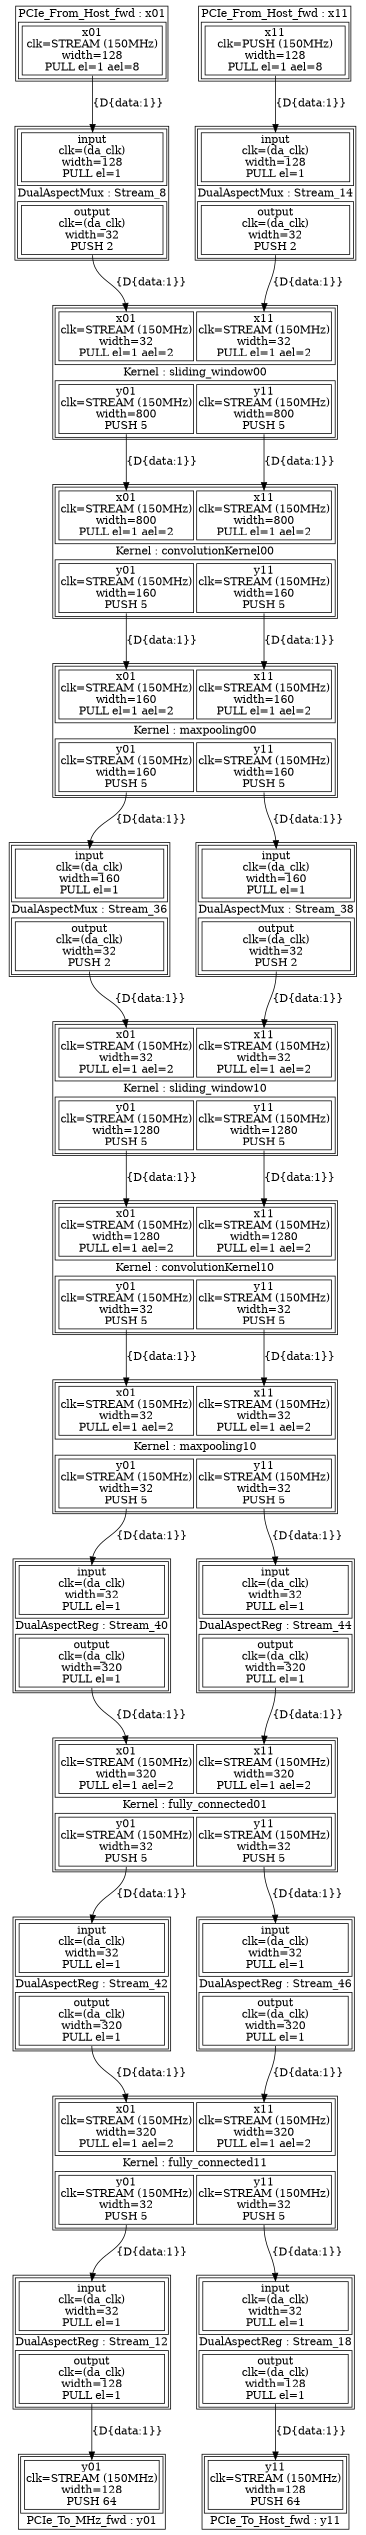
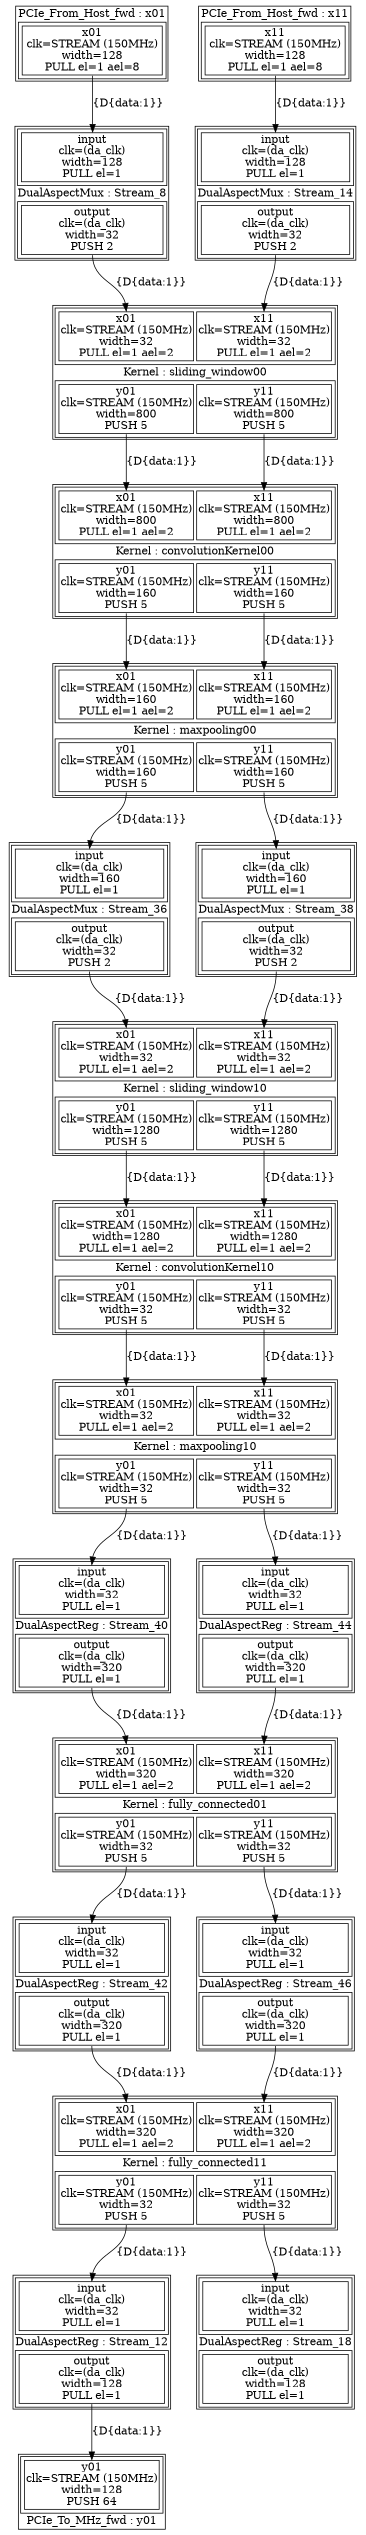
(275, 44) -> (275, 44)
(276, 2492) -> none
